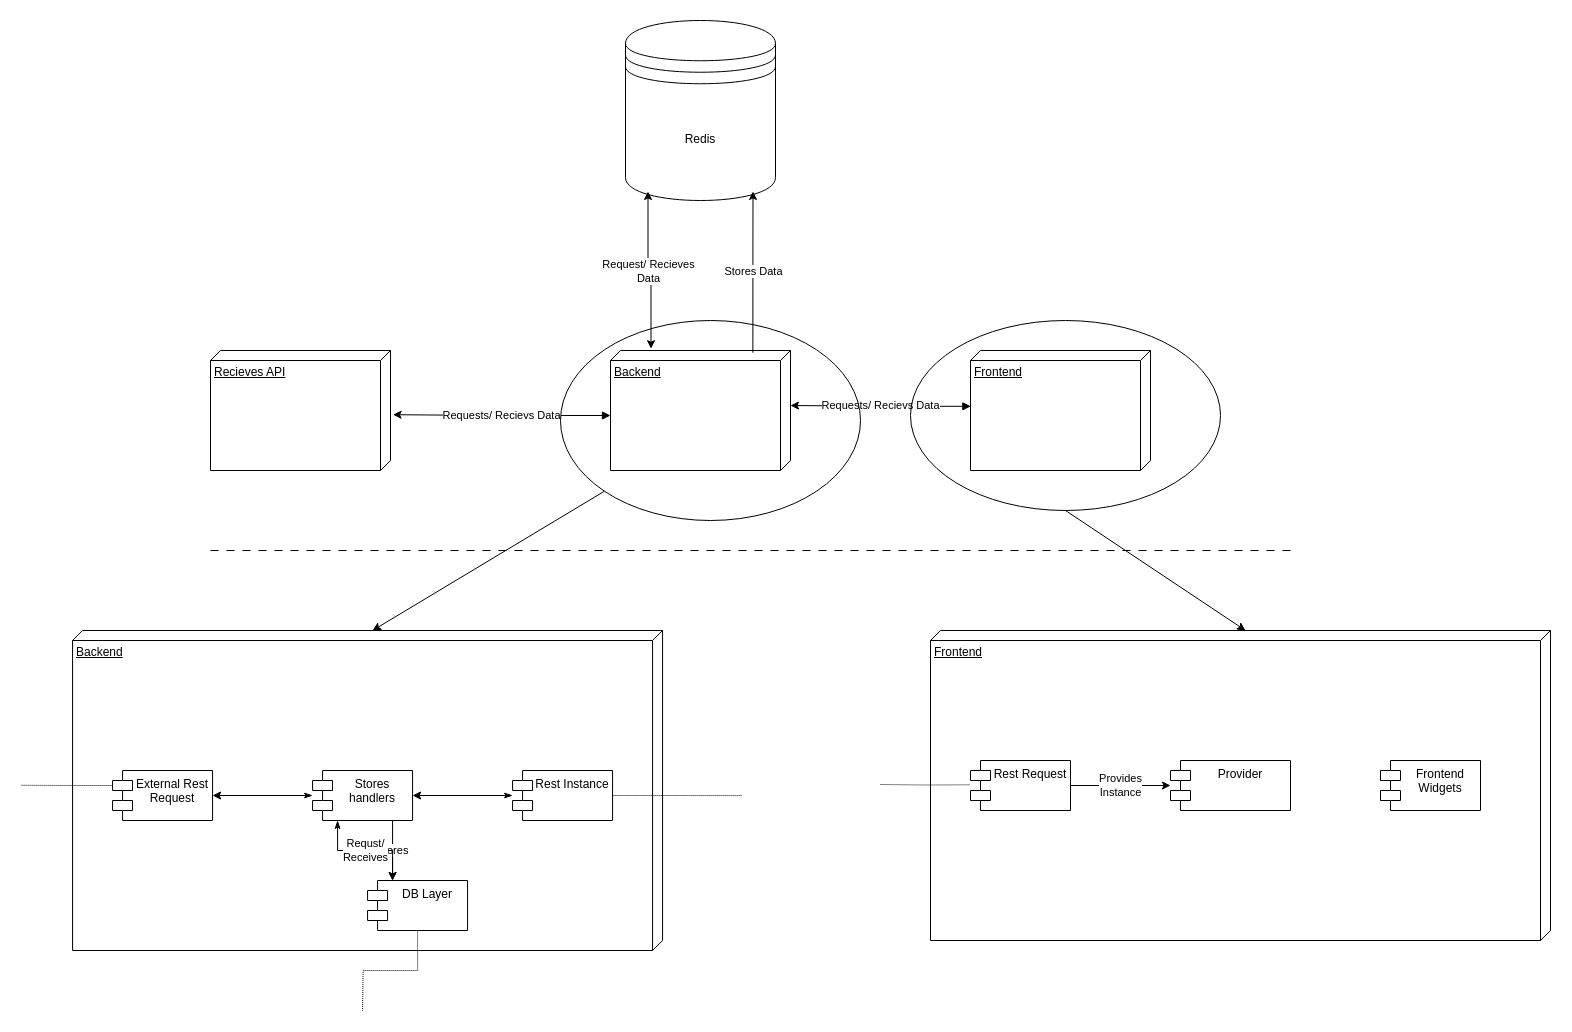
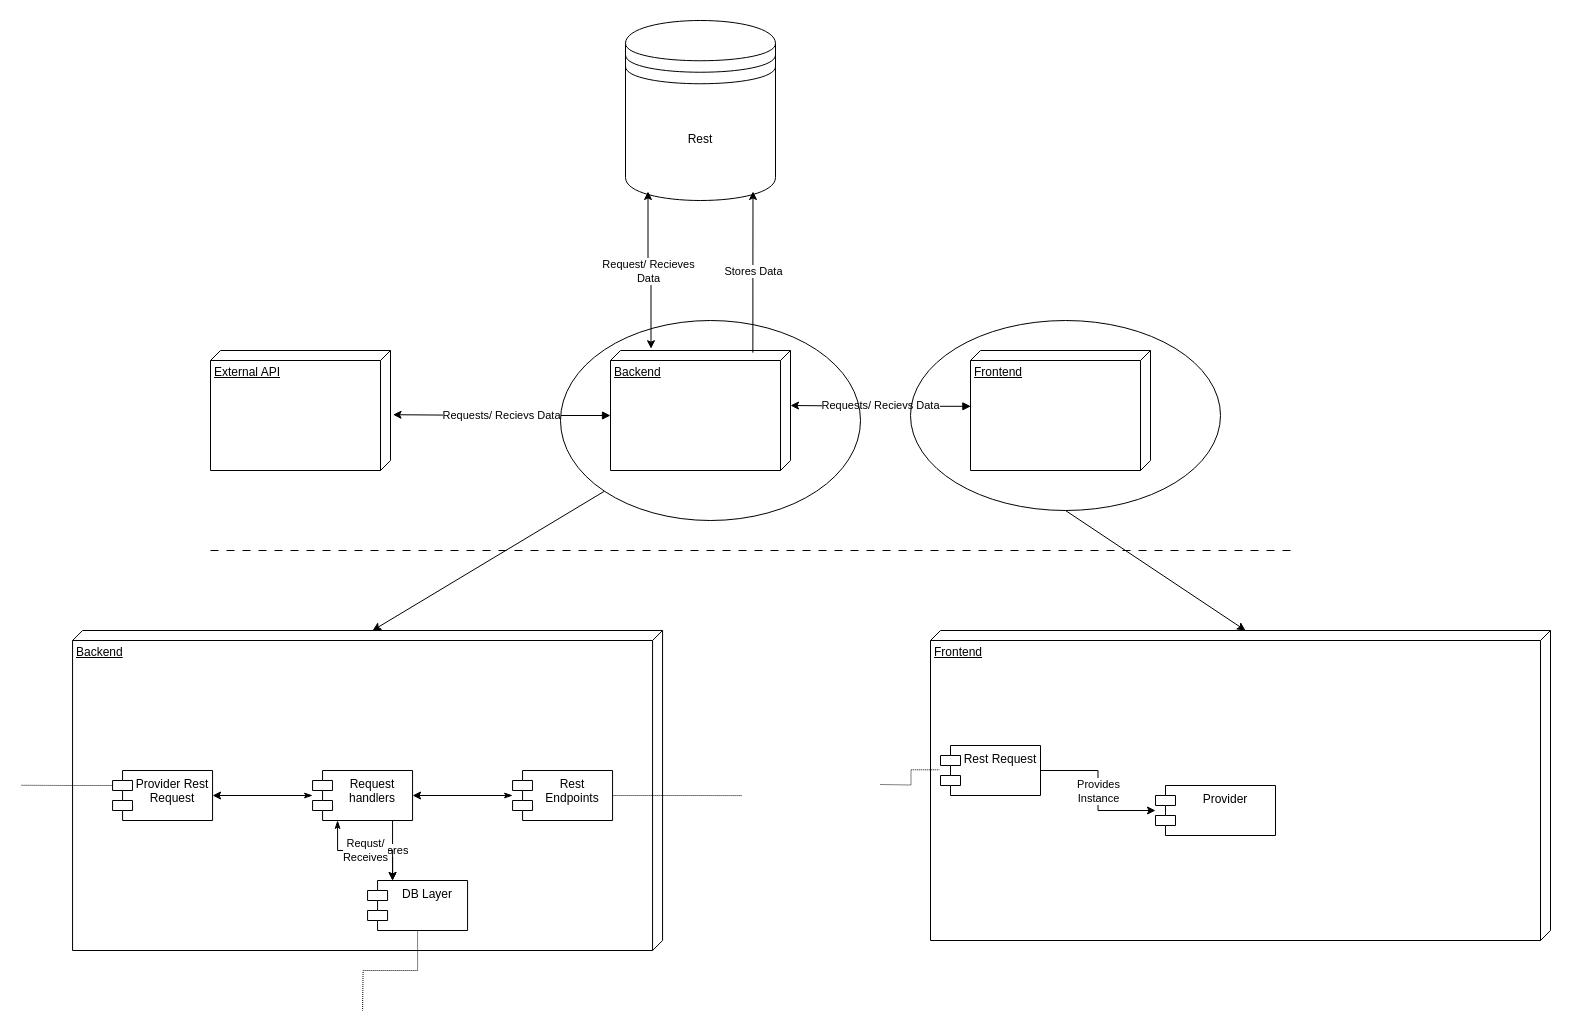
(701, 140) -> (701, 140)
(252, 373) -> (252, 373)
(1021, 786) -> (991, 771)
(1231, 786) -> (1216, 811)
(1431, 786) -> none
(173, 792) -> (173, 792)
(373, 792) -> (373, 792)
(573, 792) -> (573, 792)
